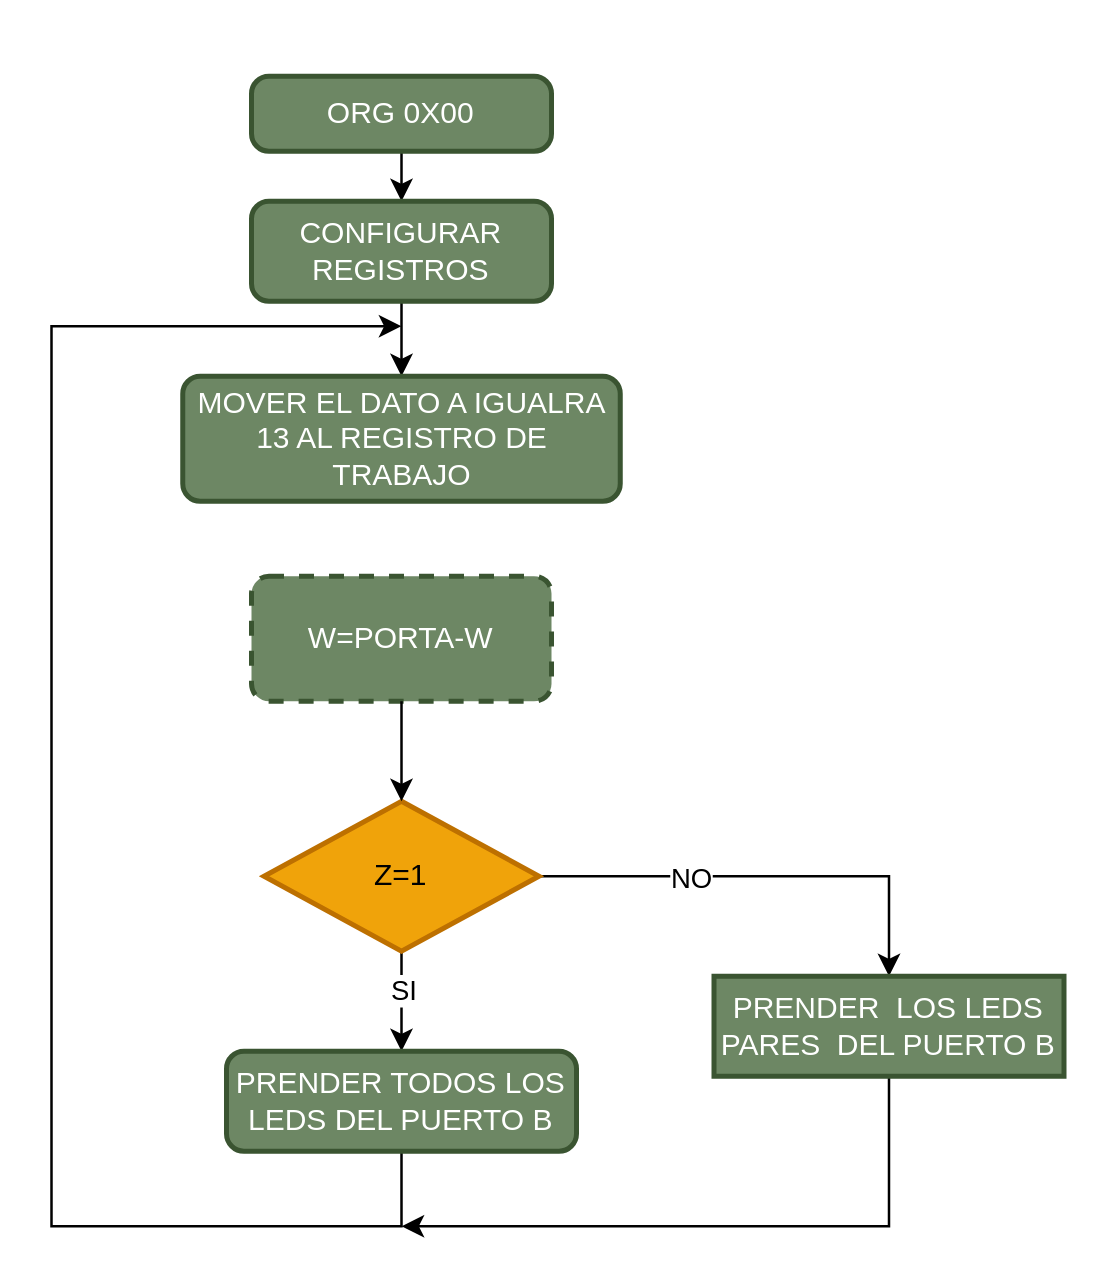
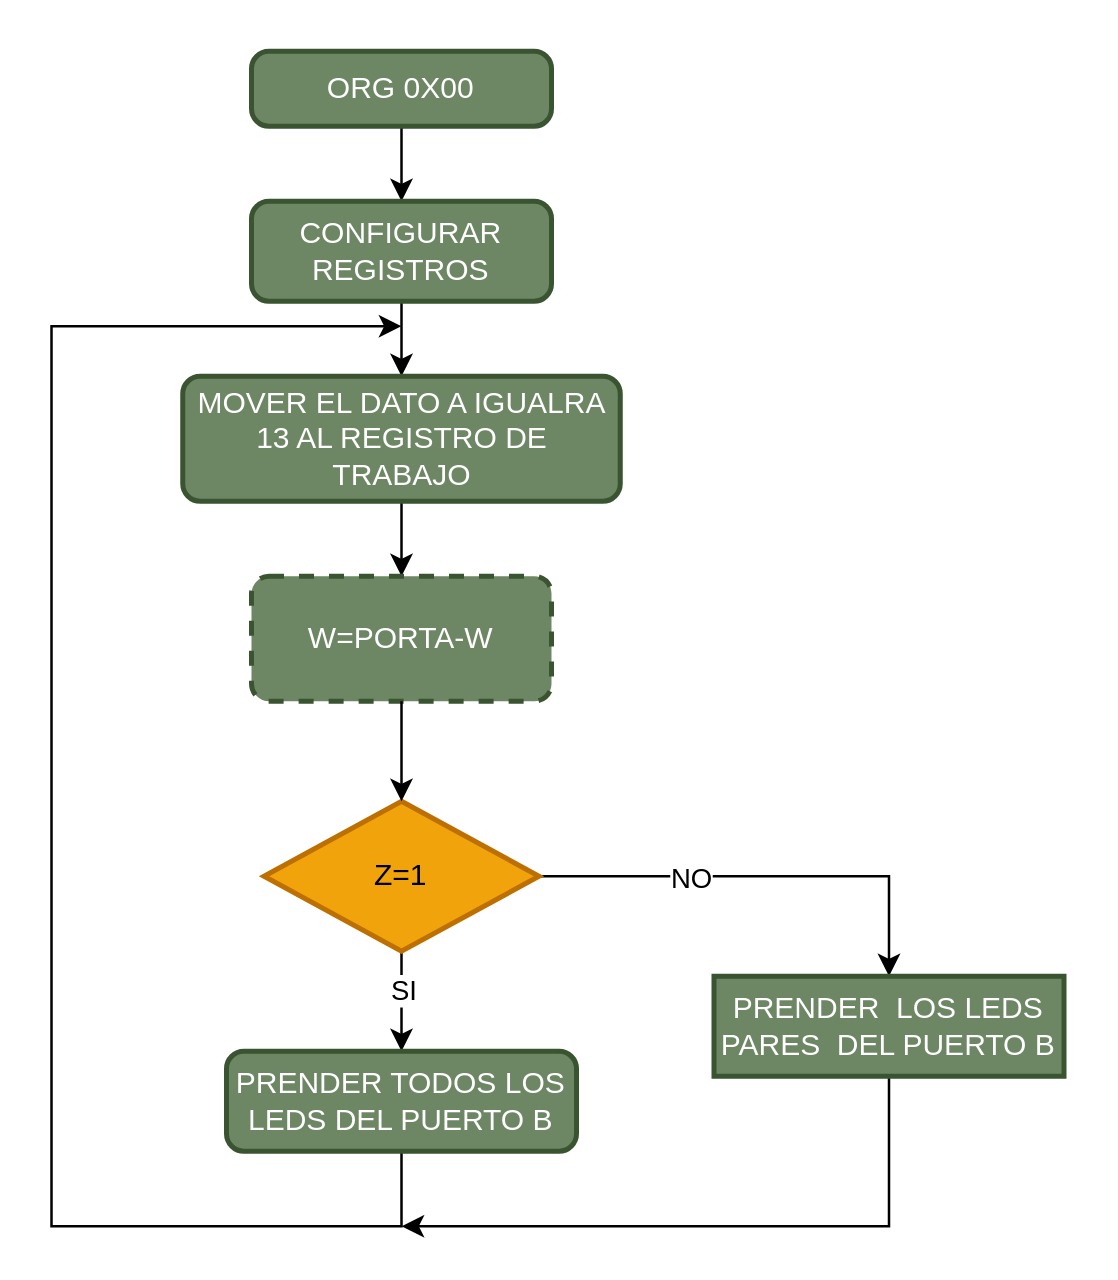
(401, 114) -> (401, 89)
none -> (401, 531)
